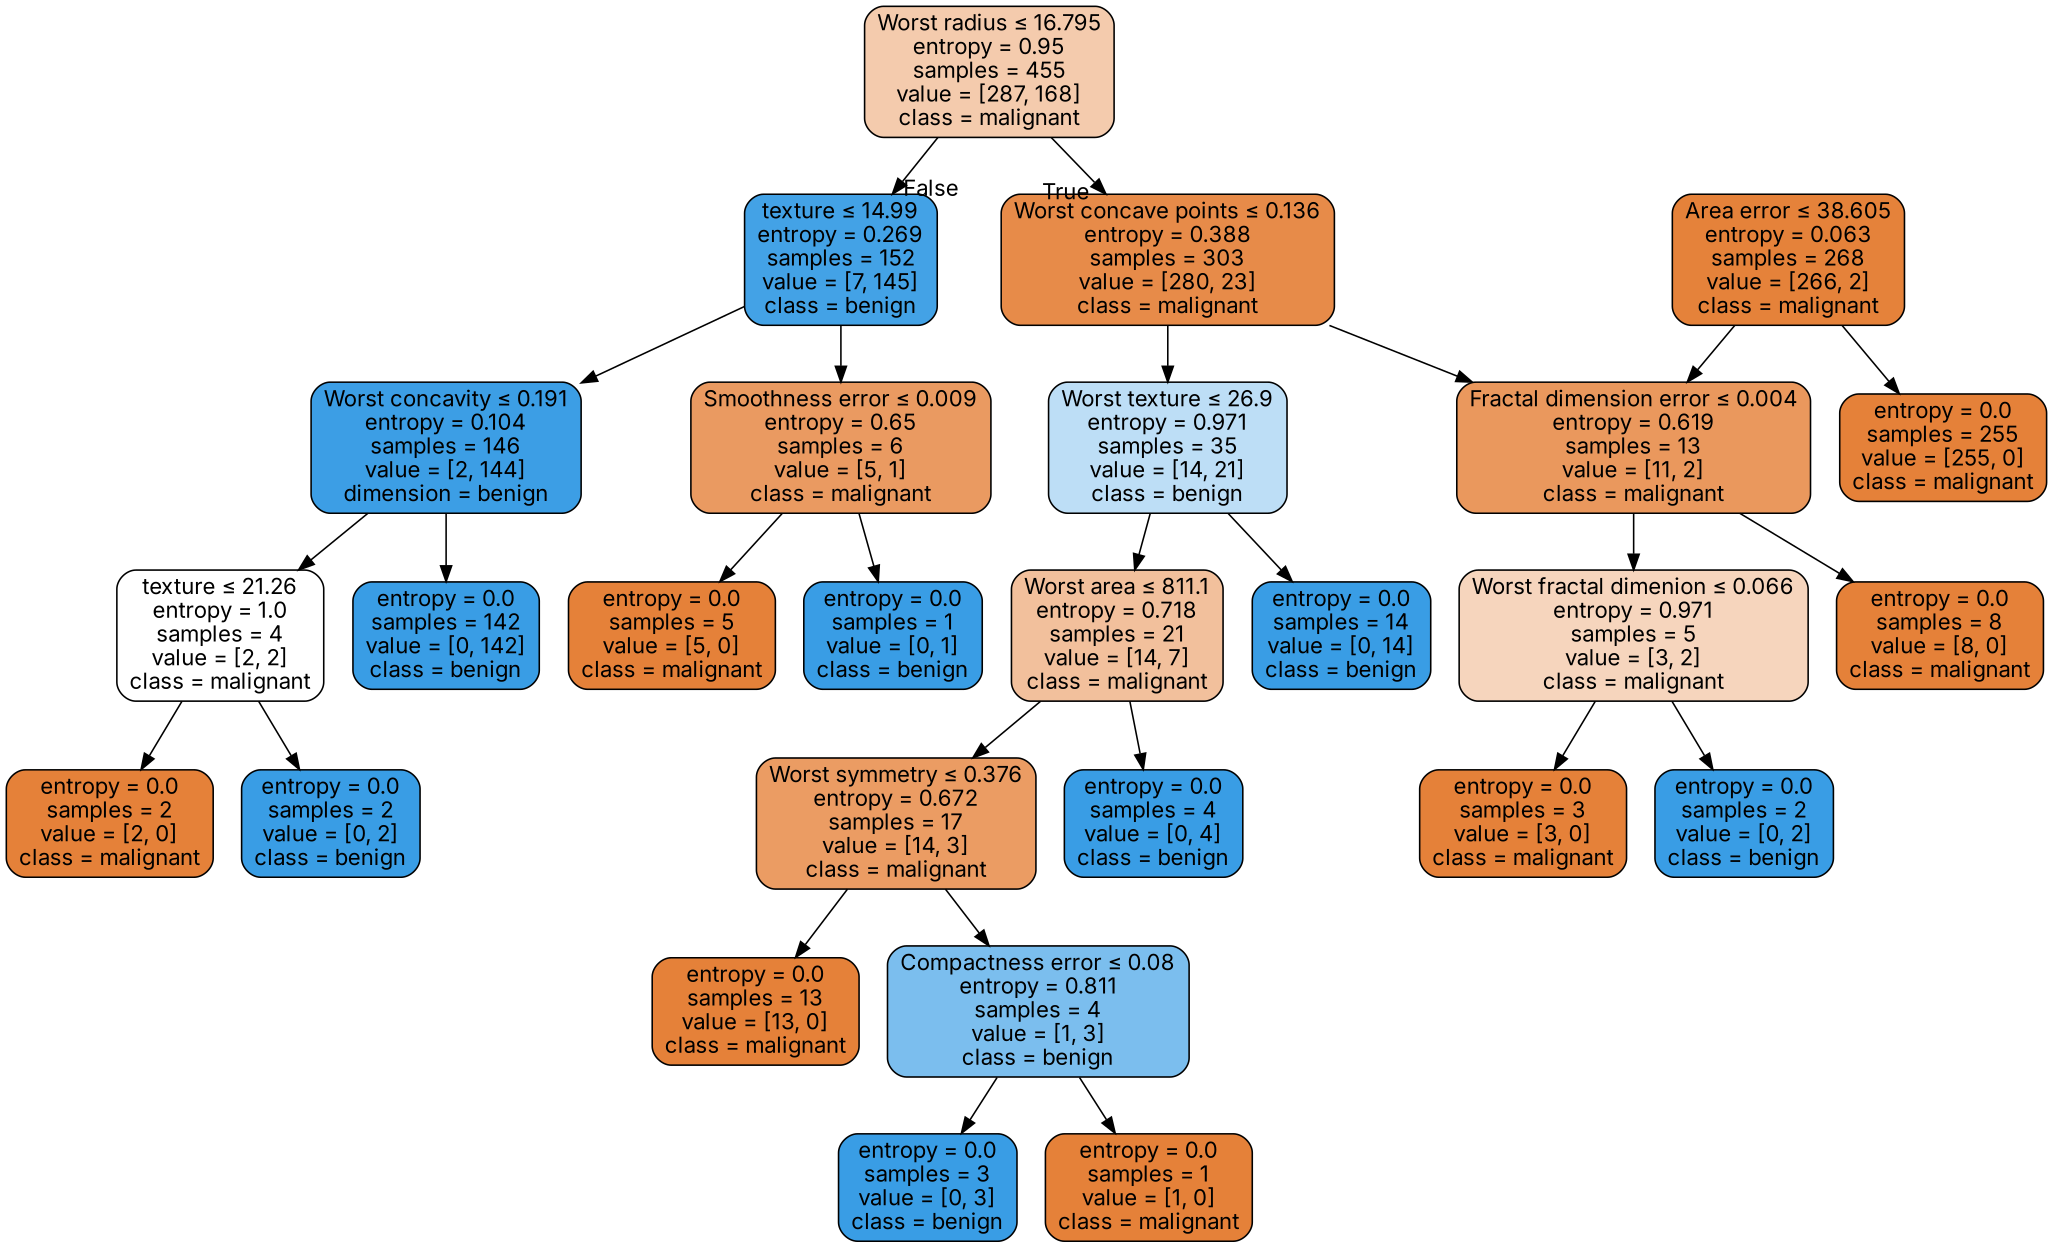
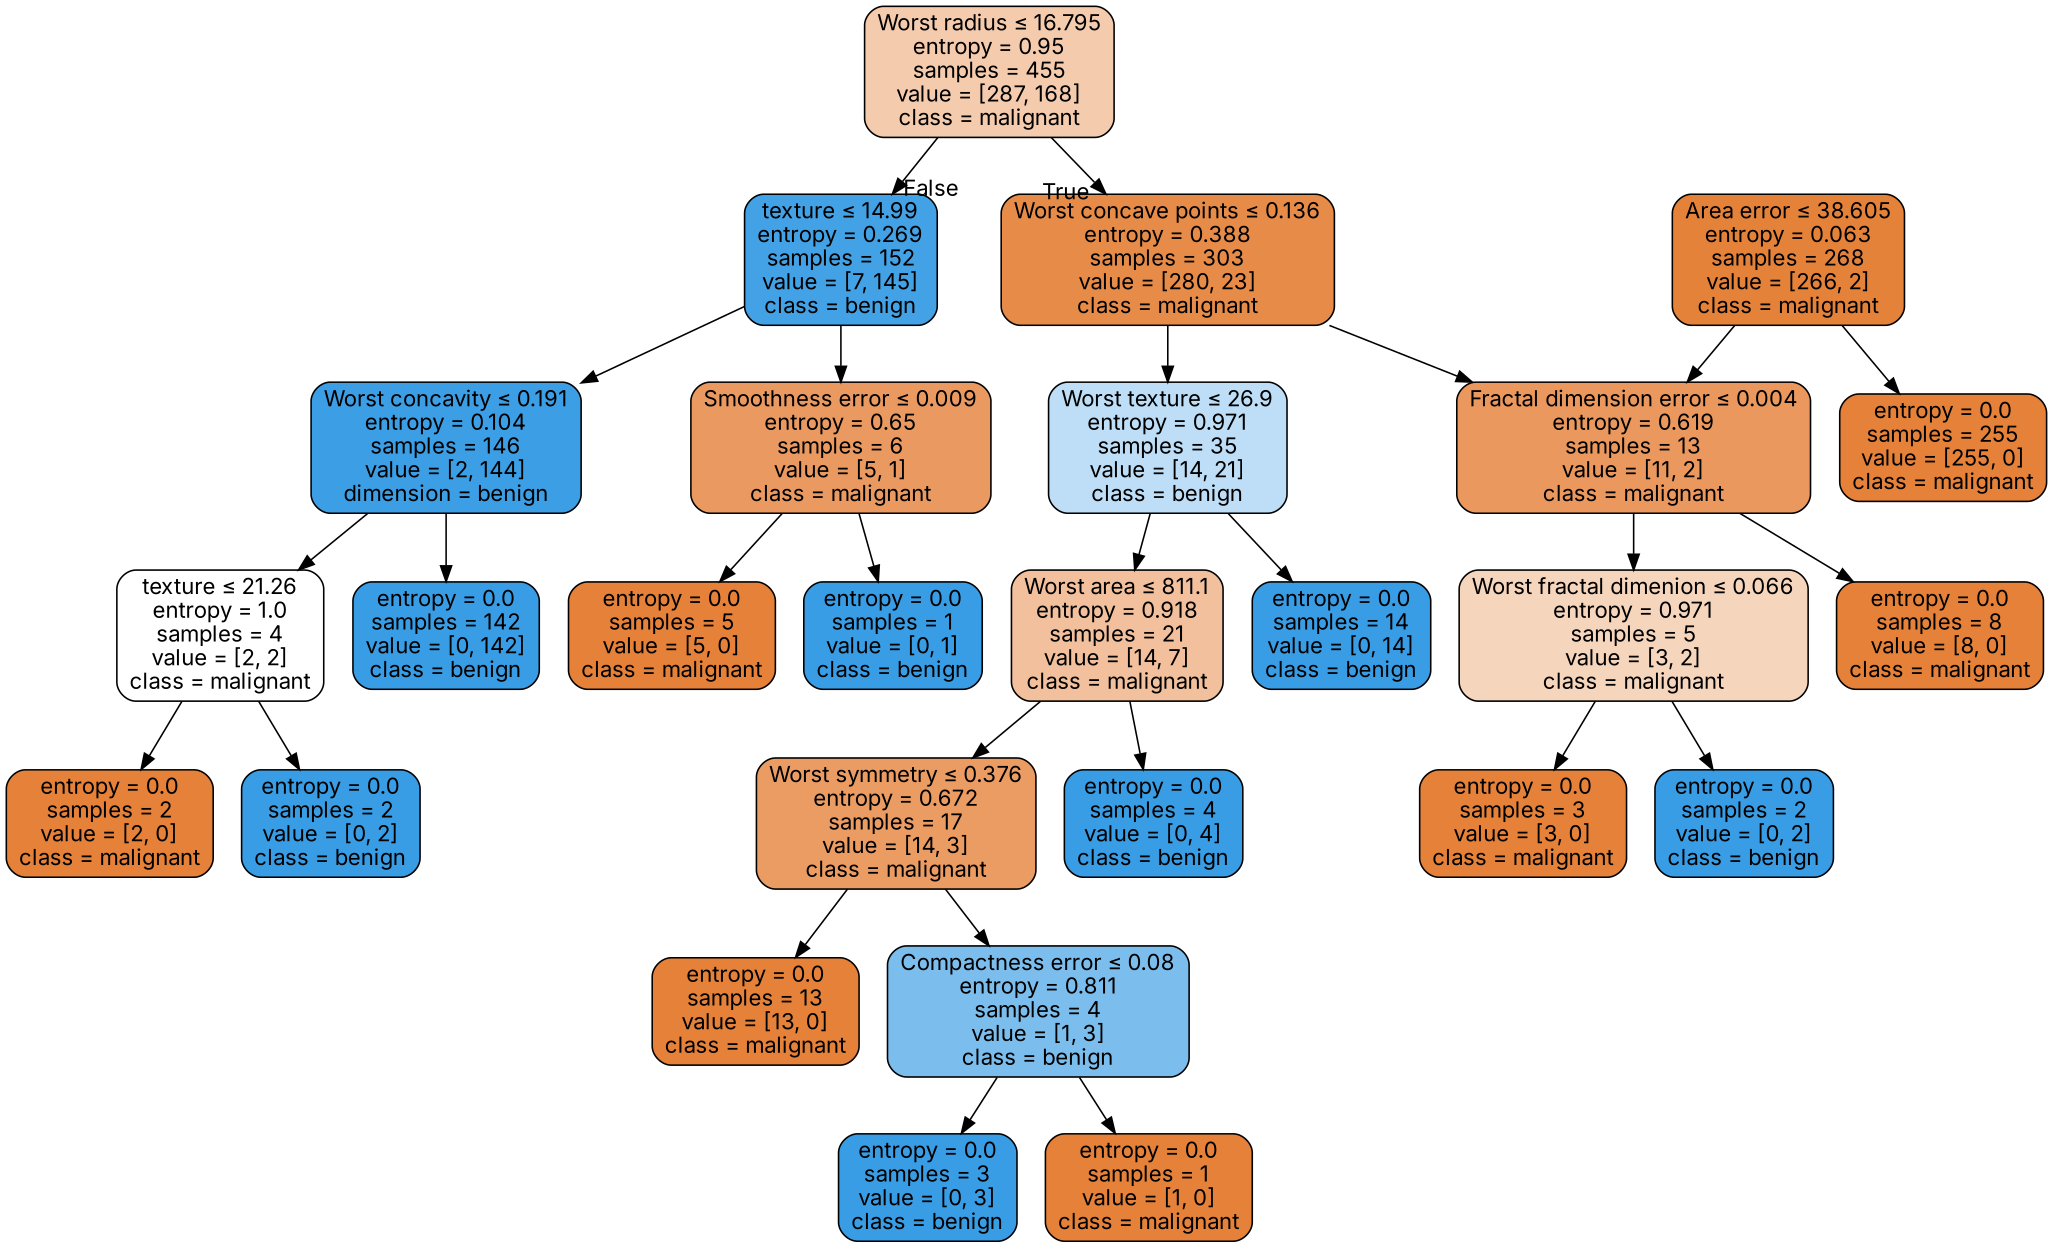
(1117, 611) -> (1117, 611)
